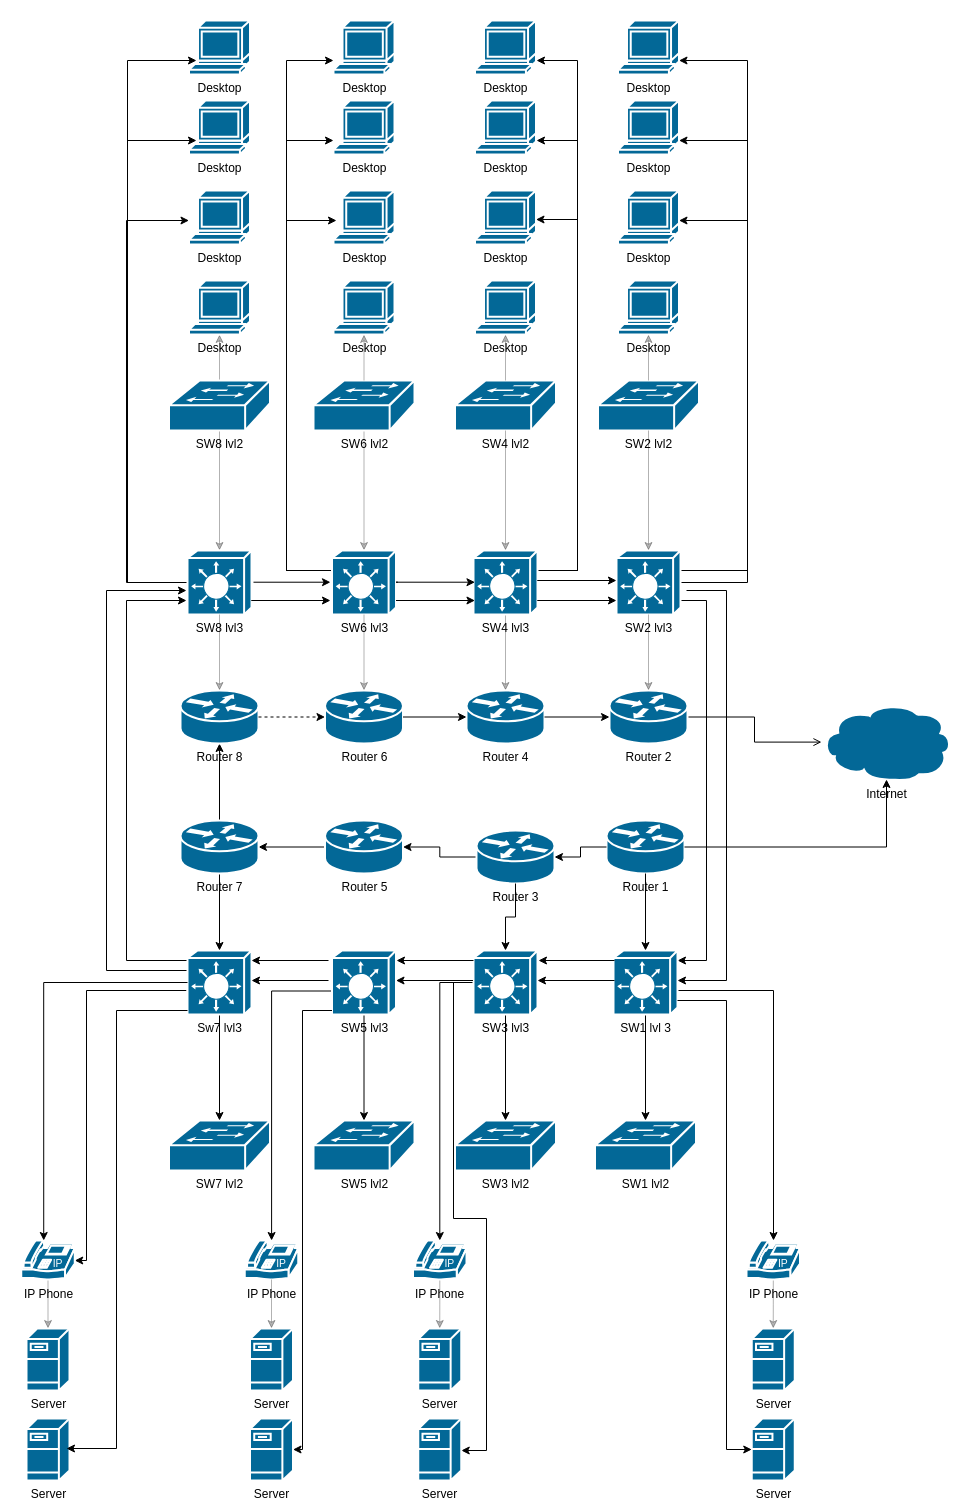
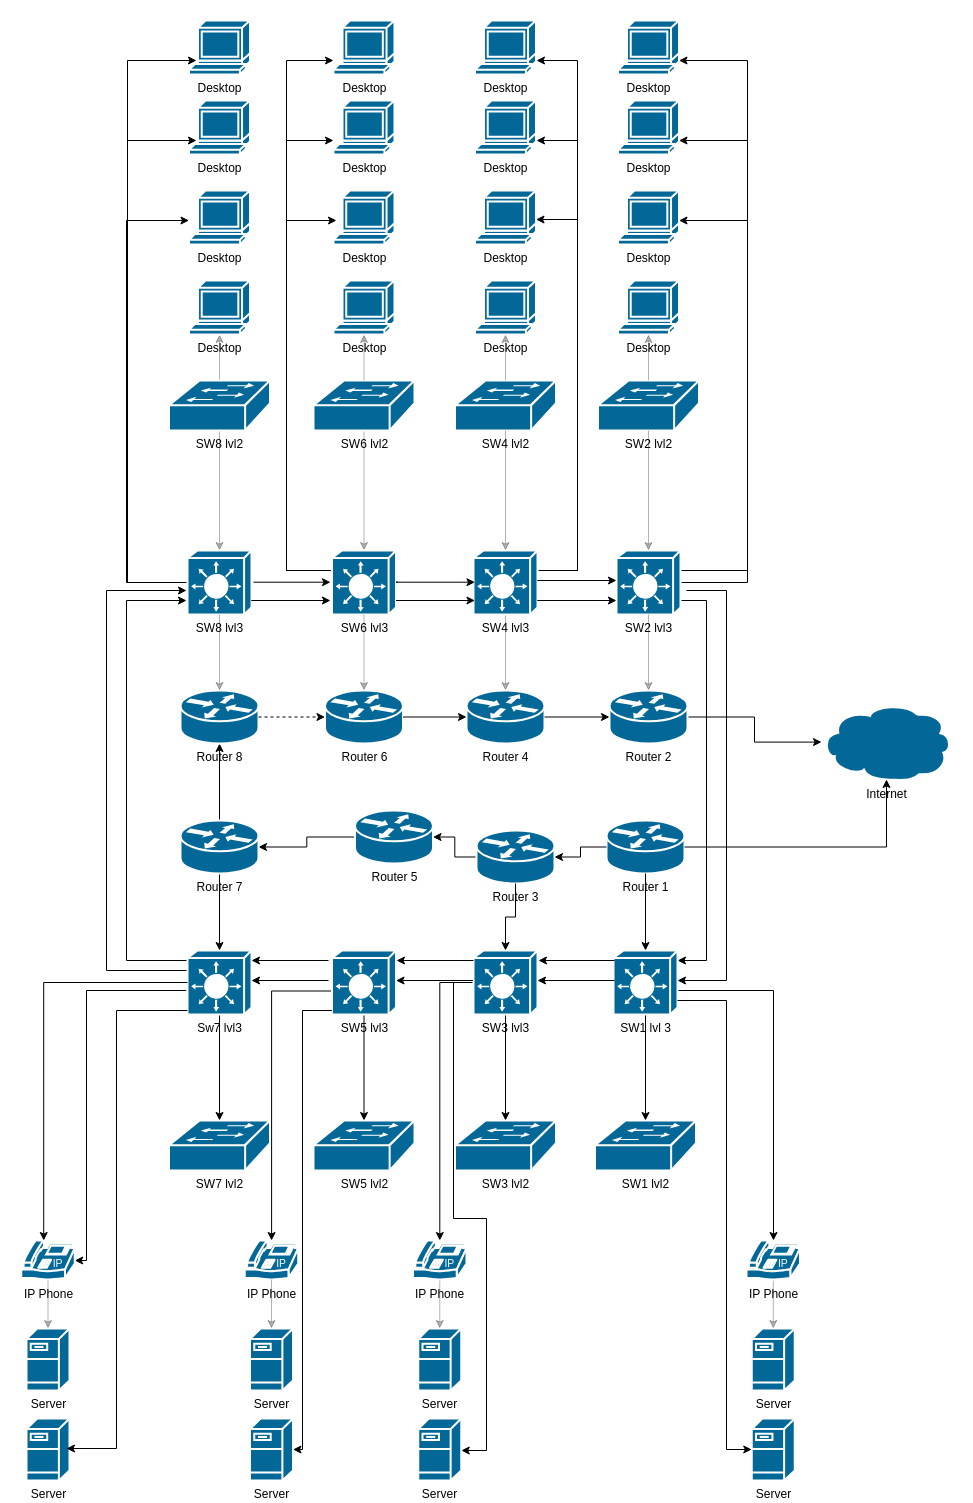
(815, 742) -> (813, 742)
(364, 847) -> (394, 837)
